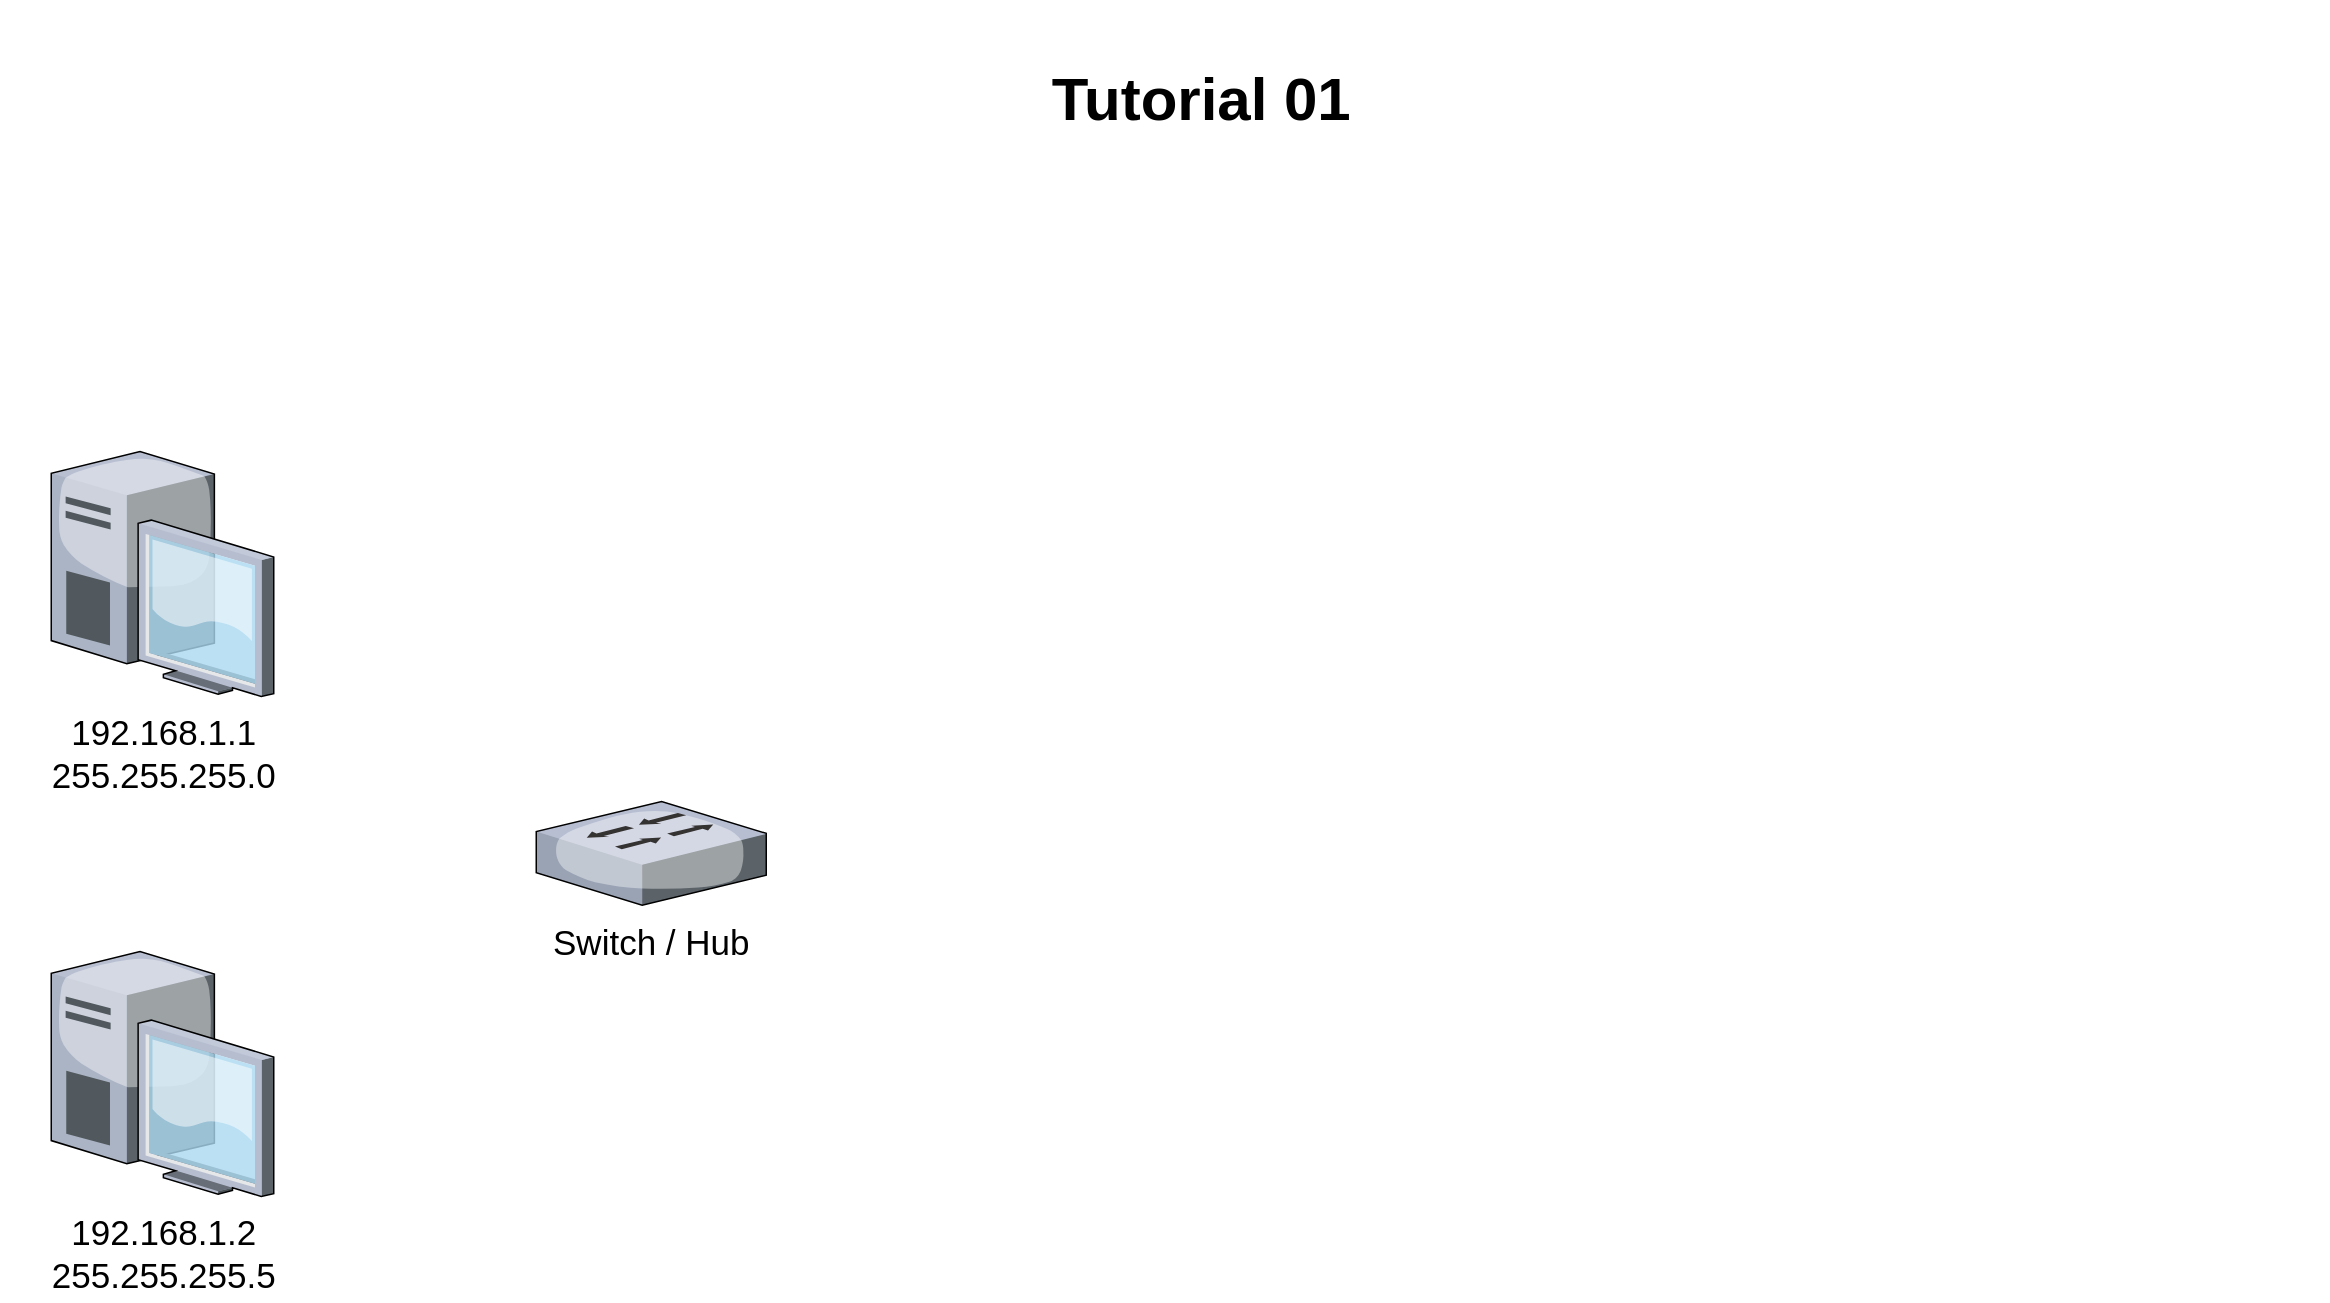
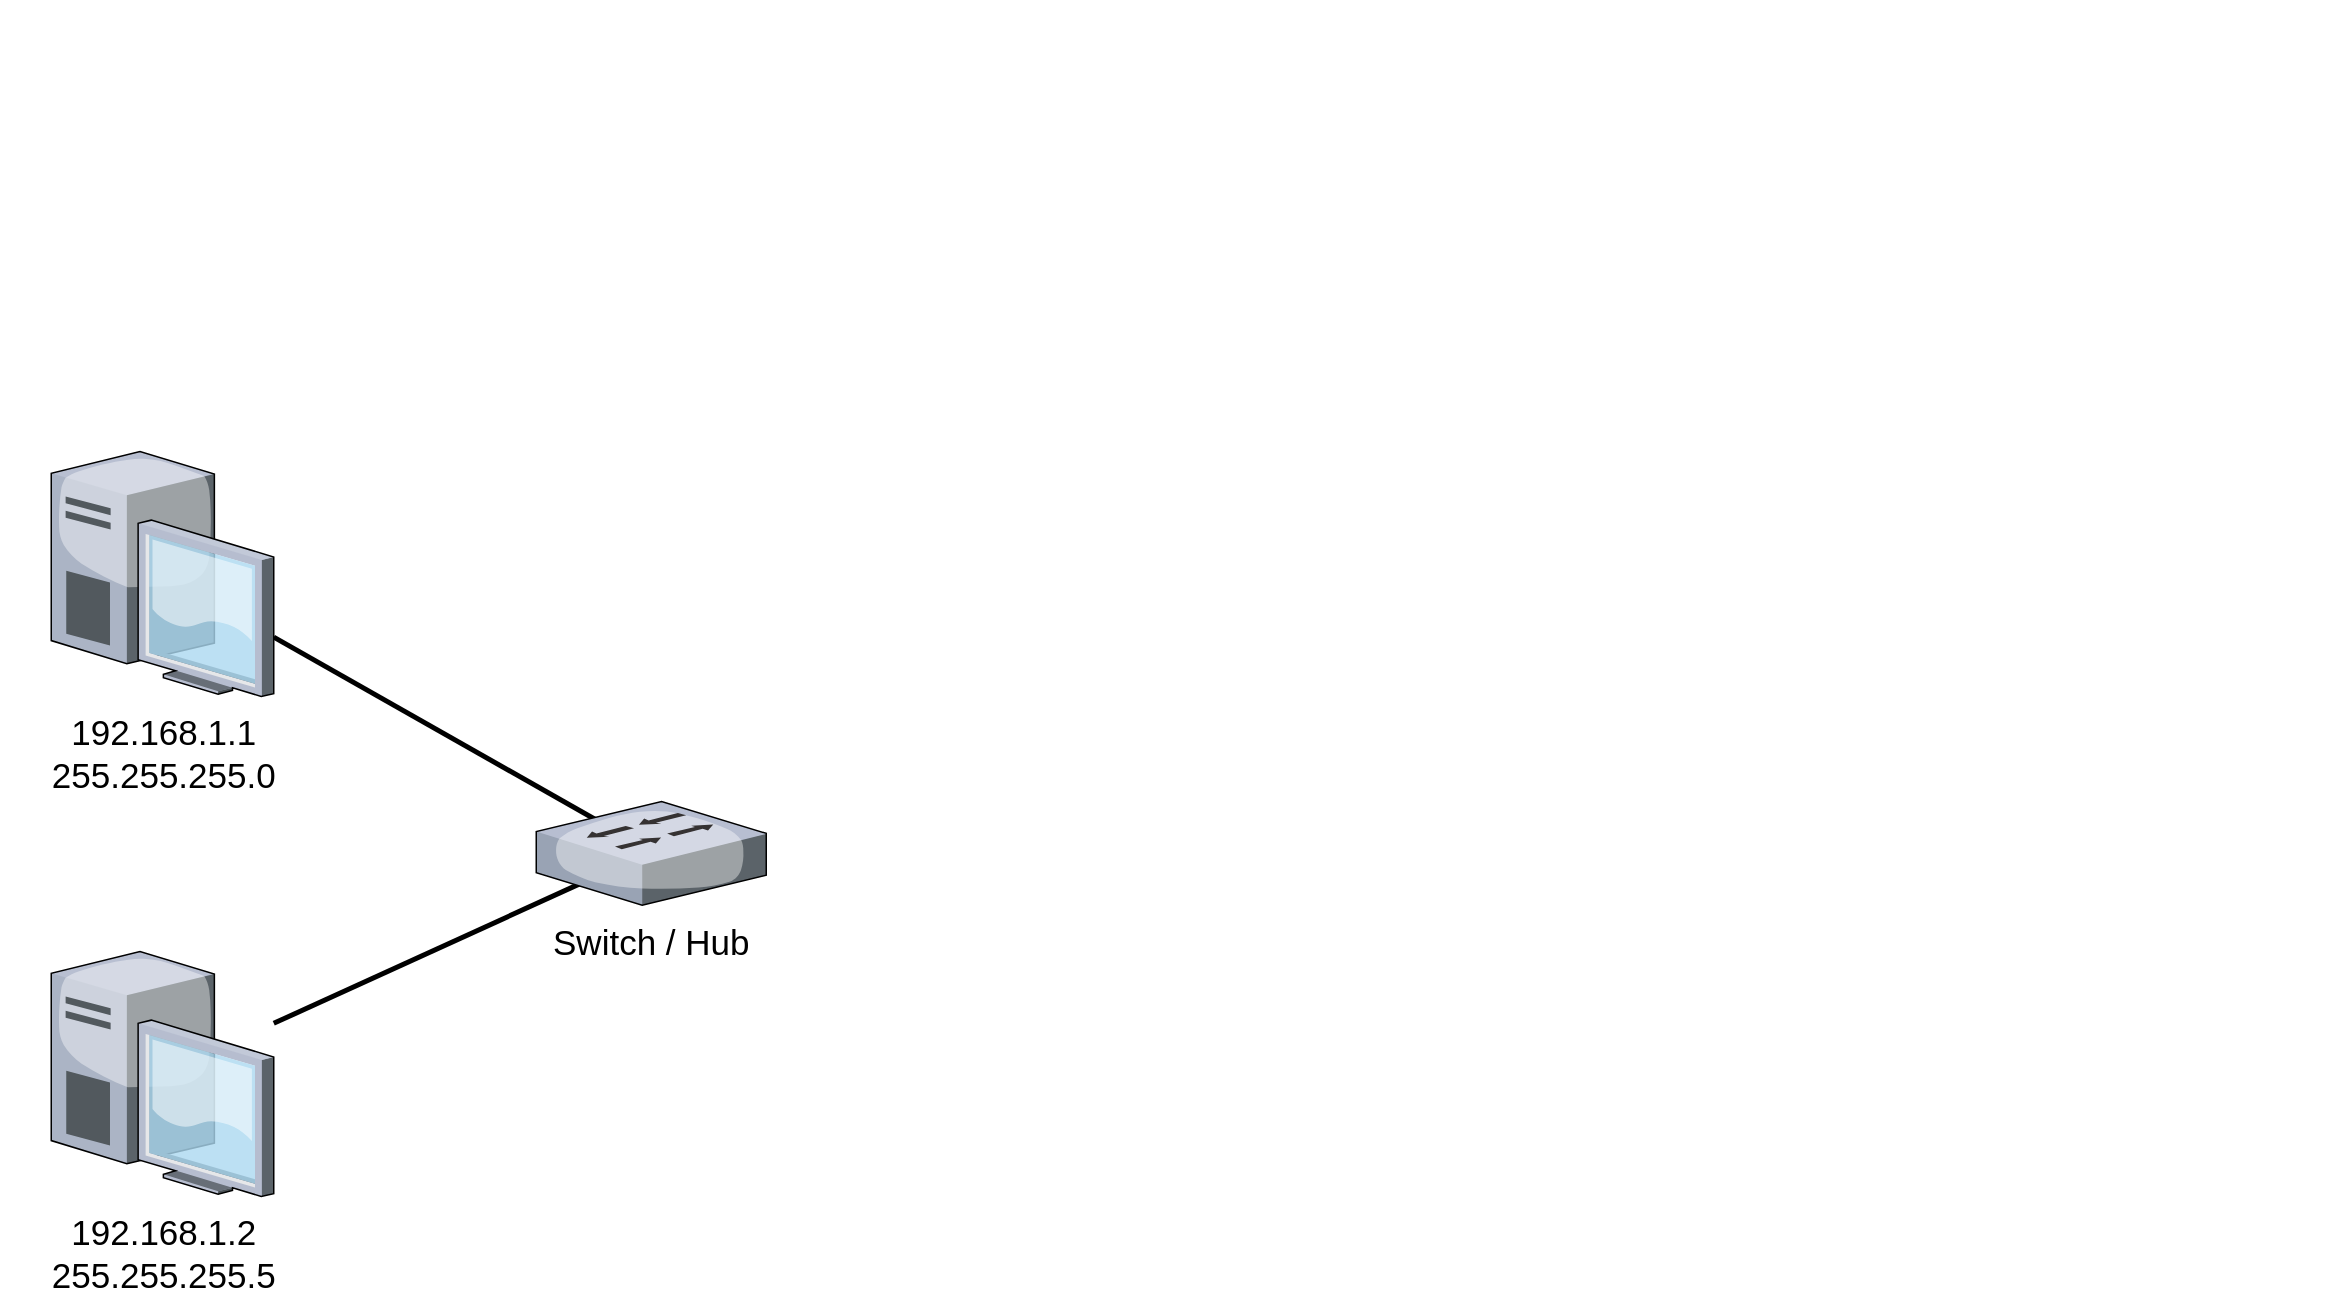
(1200, 101) -> none
none -> (430, 726)
none -> (427, 953)
